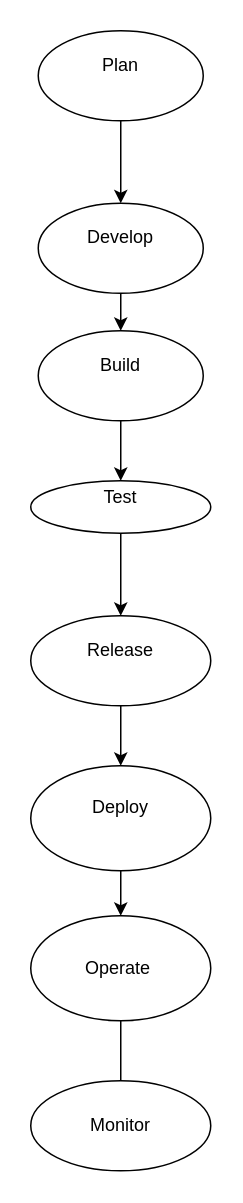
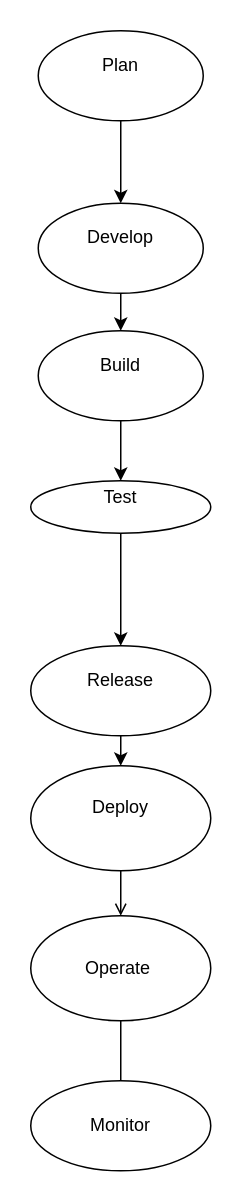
(121, 661) -> (121, 691)
(121, 904) -> (121, 906)
